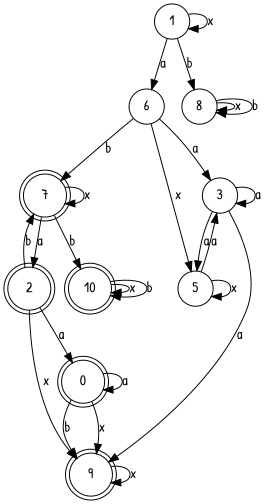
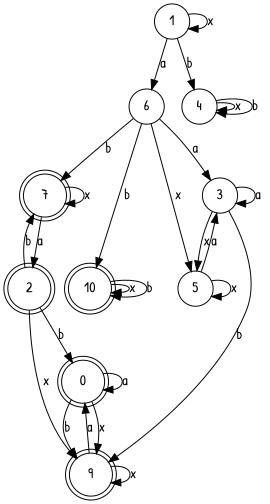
(199, 107) -> (199, 107)
(65, 238) -> (120, 191)
(207, 242) -> (207, 242)
(62, 335) -> (62, 335)
(240, 335) -> (240, 335)
none -> (87, 433)
